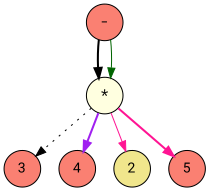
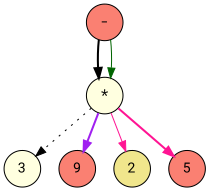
(22, 169) -> (22, 169)
(77, 169) -> (77, 169)
